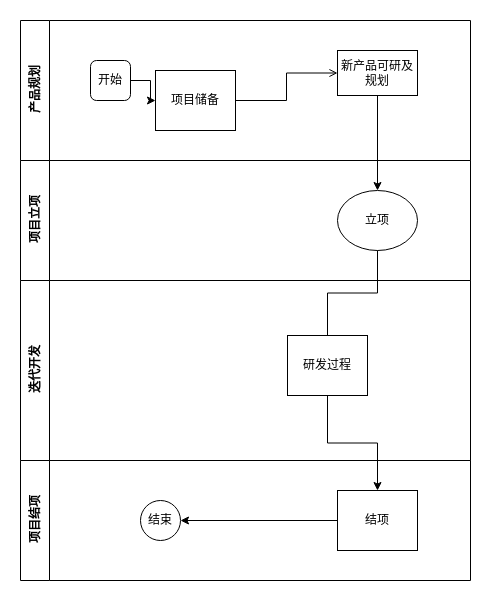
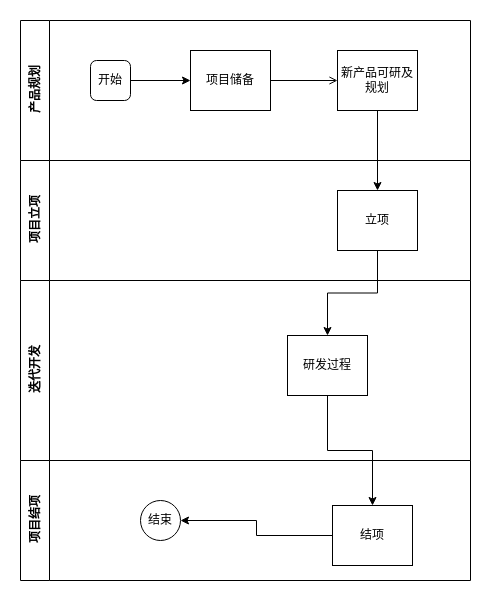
(378, 73) -> (378, 81)
(196, 101) -> (231, 81)
(378, 221) -> (378, 221)
(328, 329) -> (328, 327)
(378, 521) -> (373, 536)
